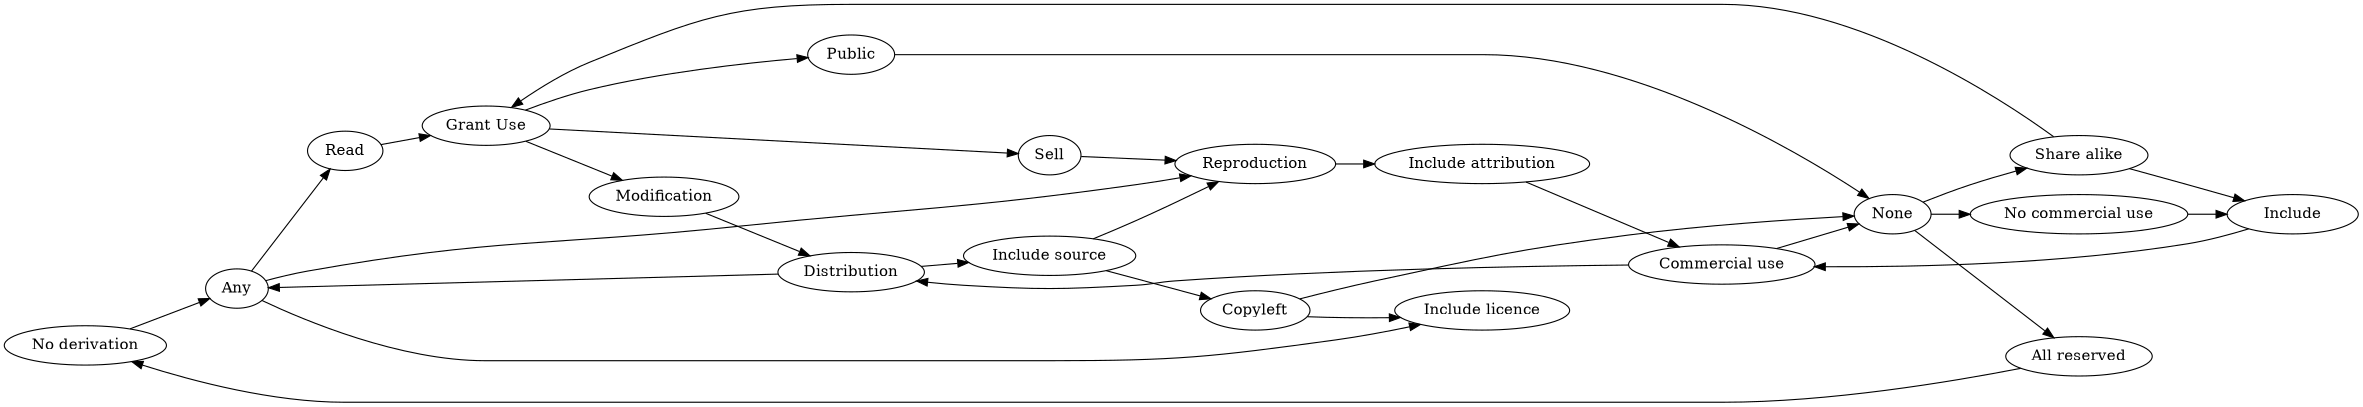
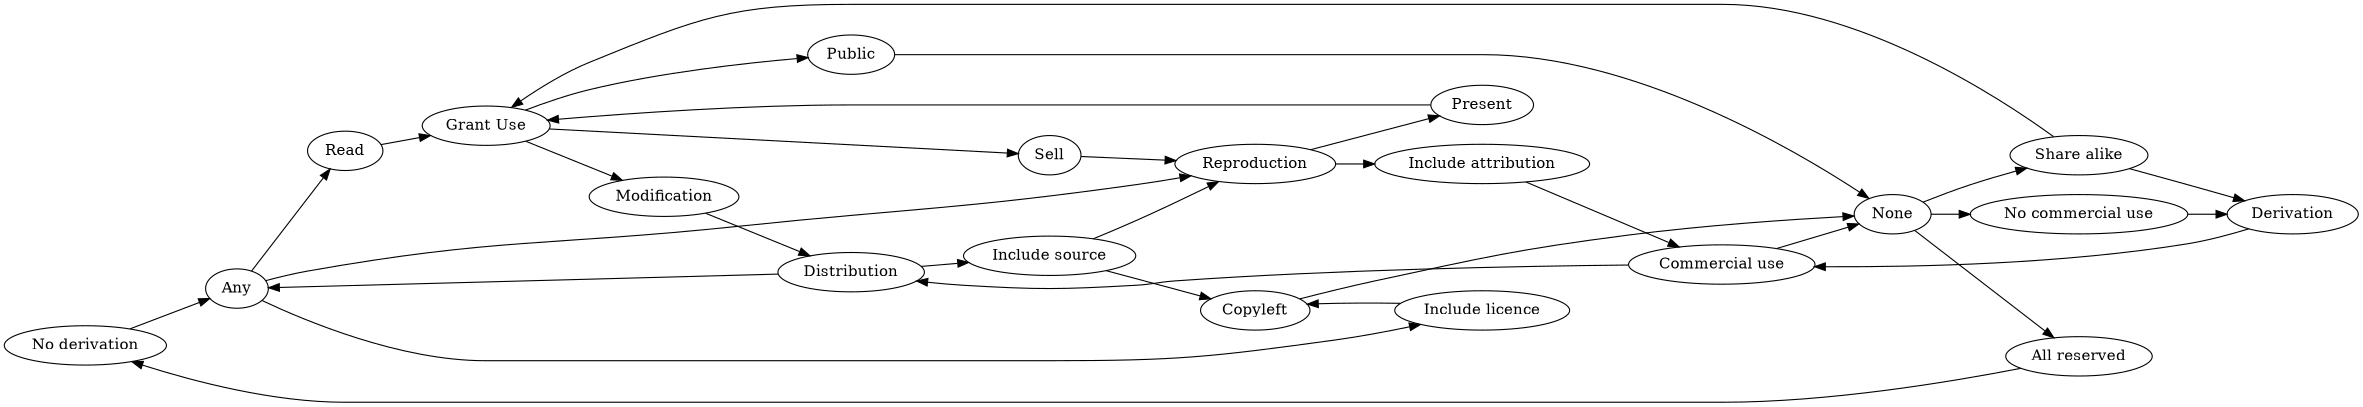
none -> (1482, 105)
(2293, 214) -> (2293, 214)
(1348, 318) -> (1359, 303)
